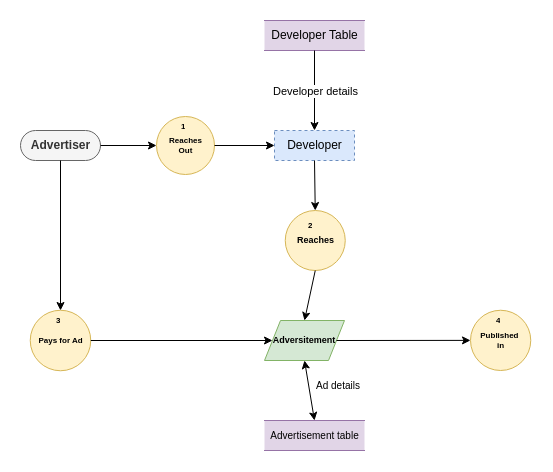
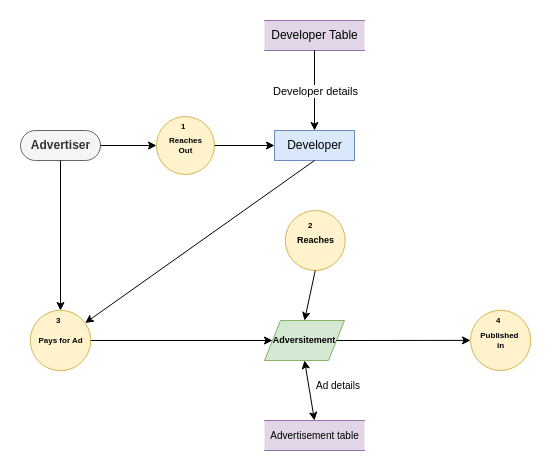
(315, 146) -> (315, 146)
(315, 182) -> (202, 240)
